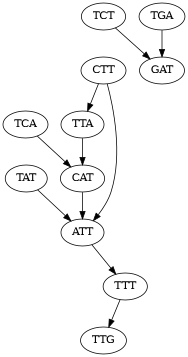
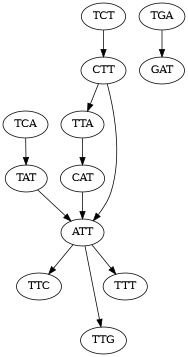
(130, 41) -> (104, 40)
(51, 149) -> (26, 148)
none -> (39, 286)
(116, 310) -> (92, 283)
